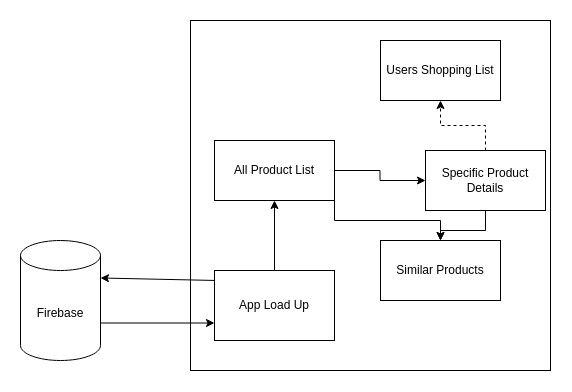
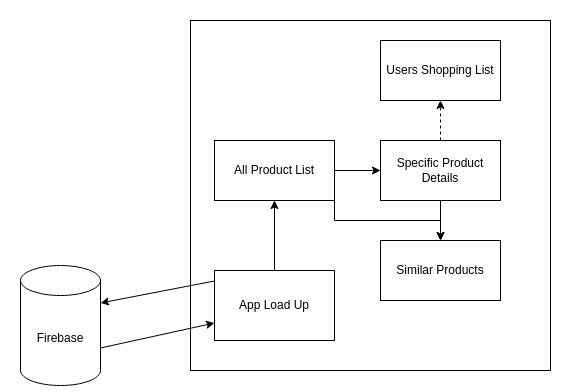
(486, 181) -> (441, 171)
(61, 301) -> (61, 326)
